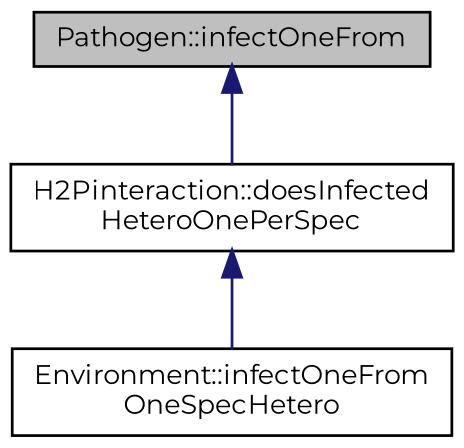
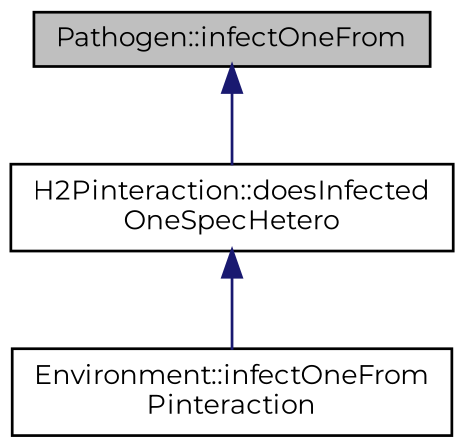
(232, 208) -> (232, 208)
(232, 392) -> (232, 392)
